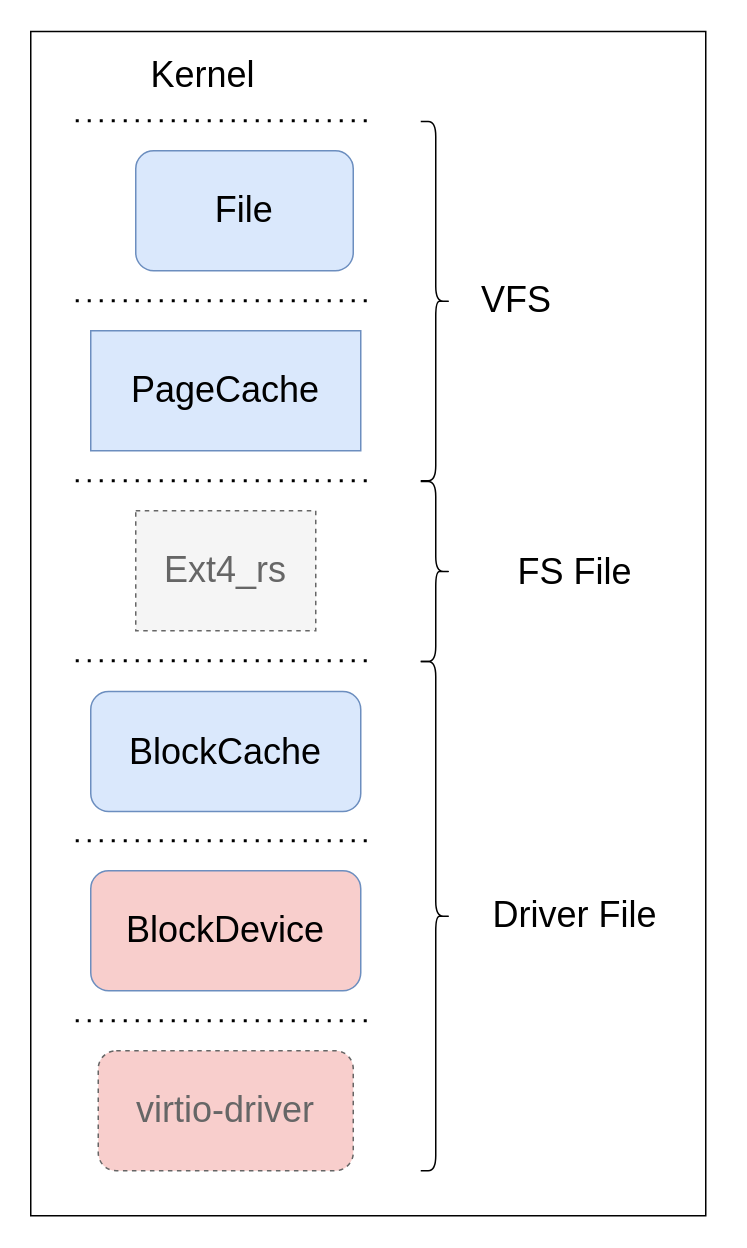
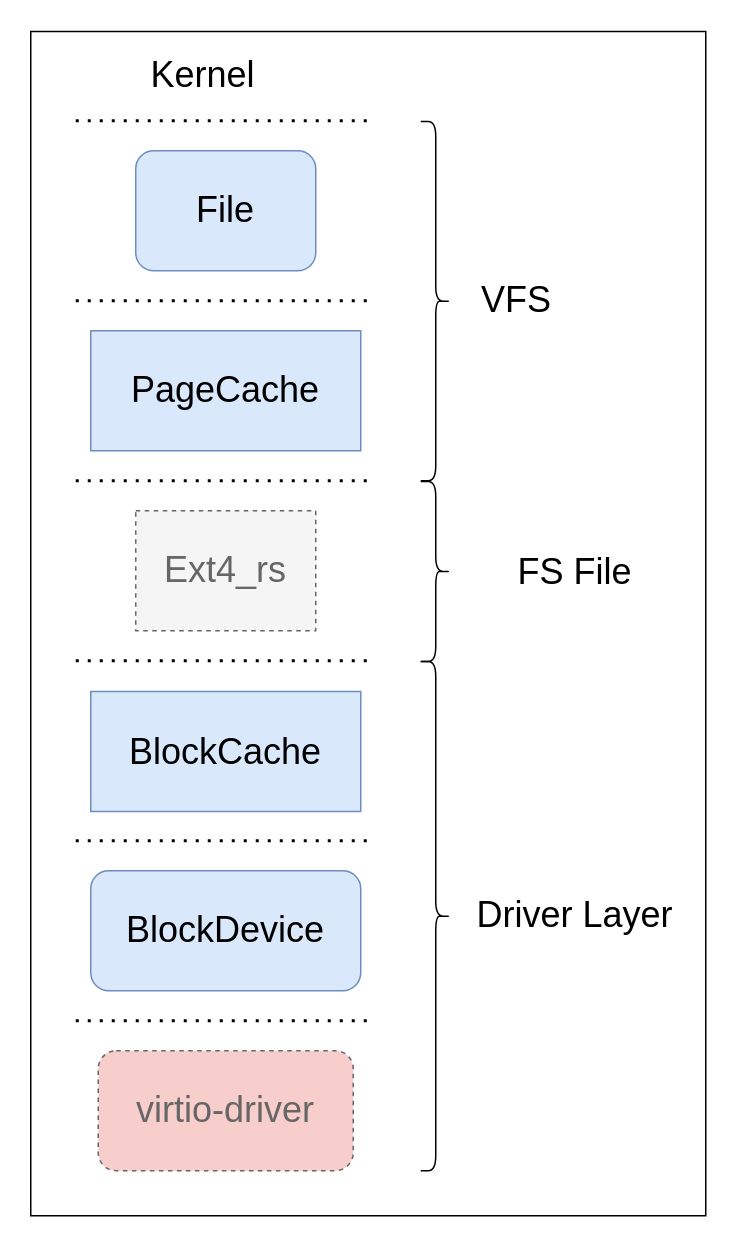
(245, 211) -> (226, 211)
(226, 752) -> (226, 752)
(575, 916) -> (575, 916)
(226, 931) -> (226, 931)
